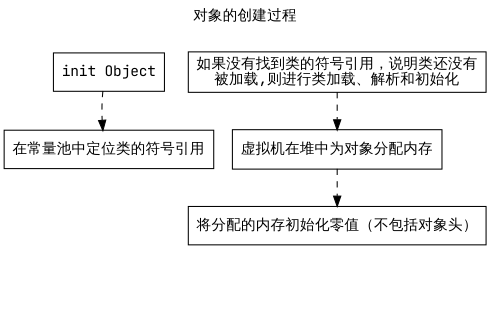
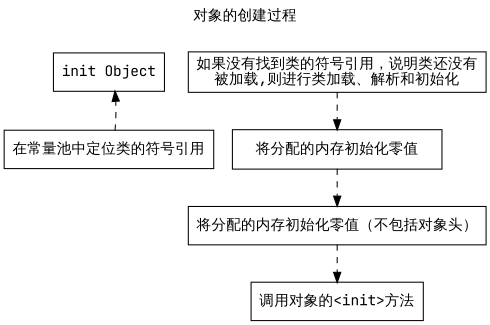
(102, 106) -> (116, 116)
(337, 149) -> (337, 149)
none -> (337, 301)
